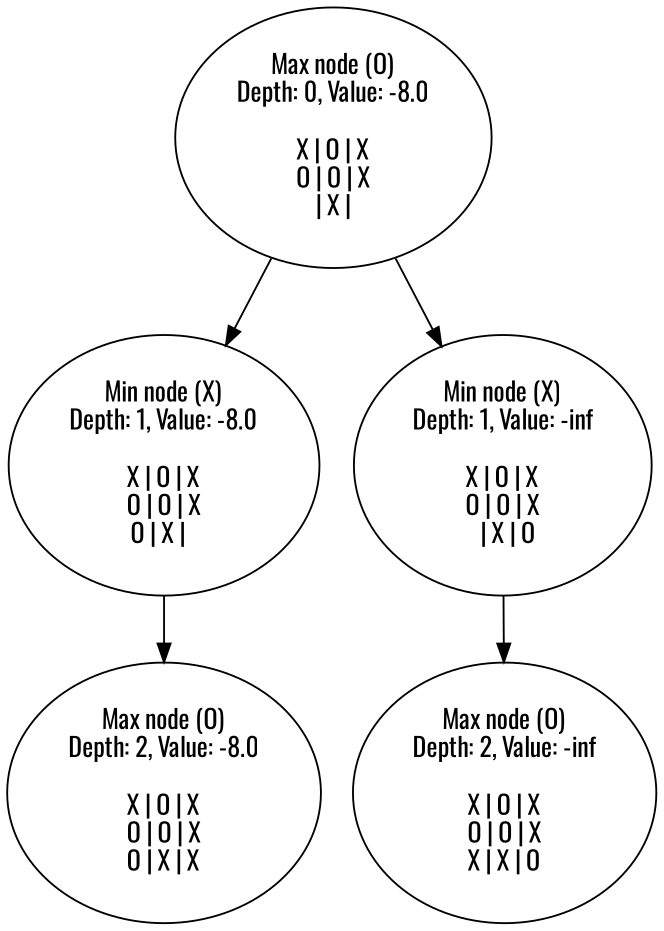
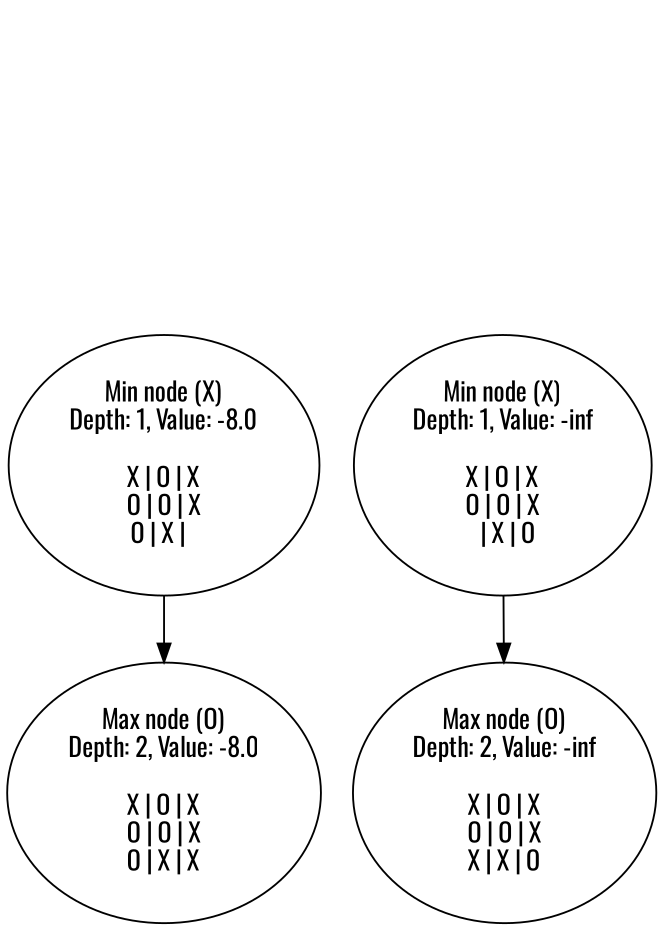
(333, 138) -> none
